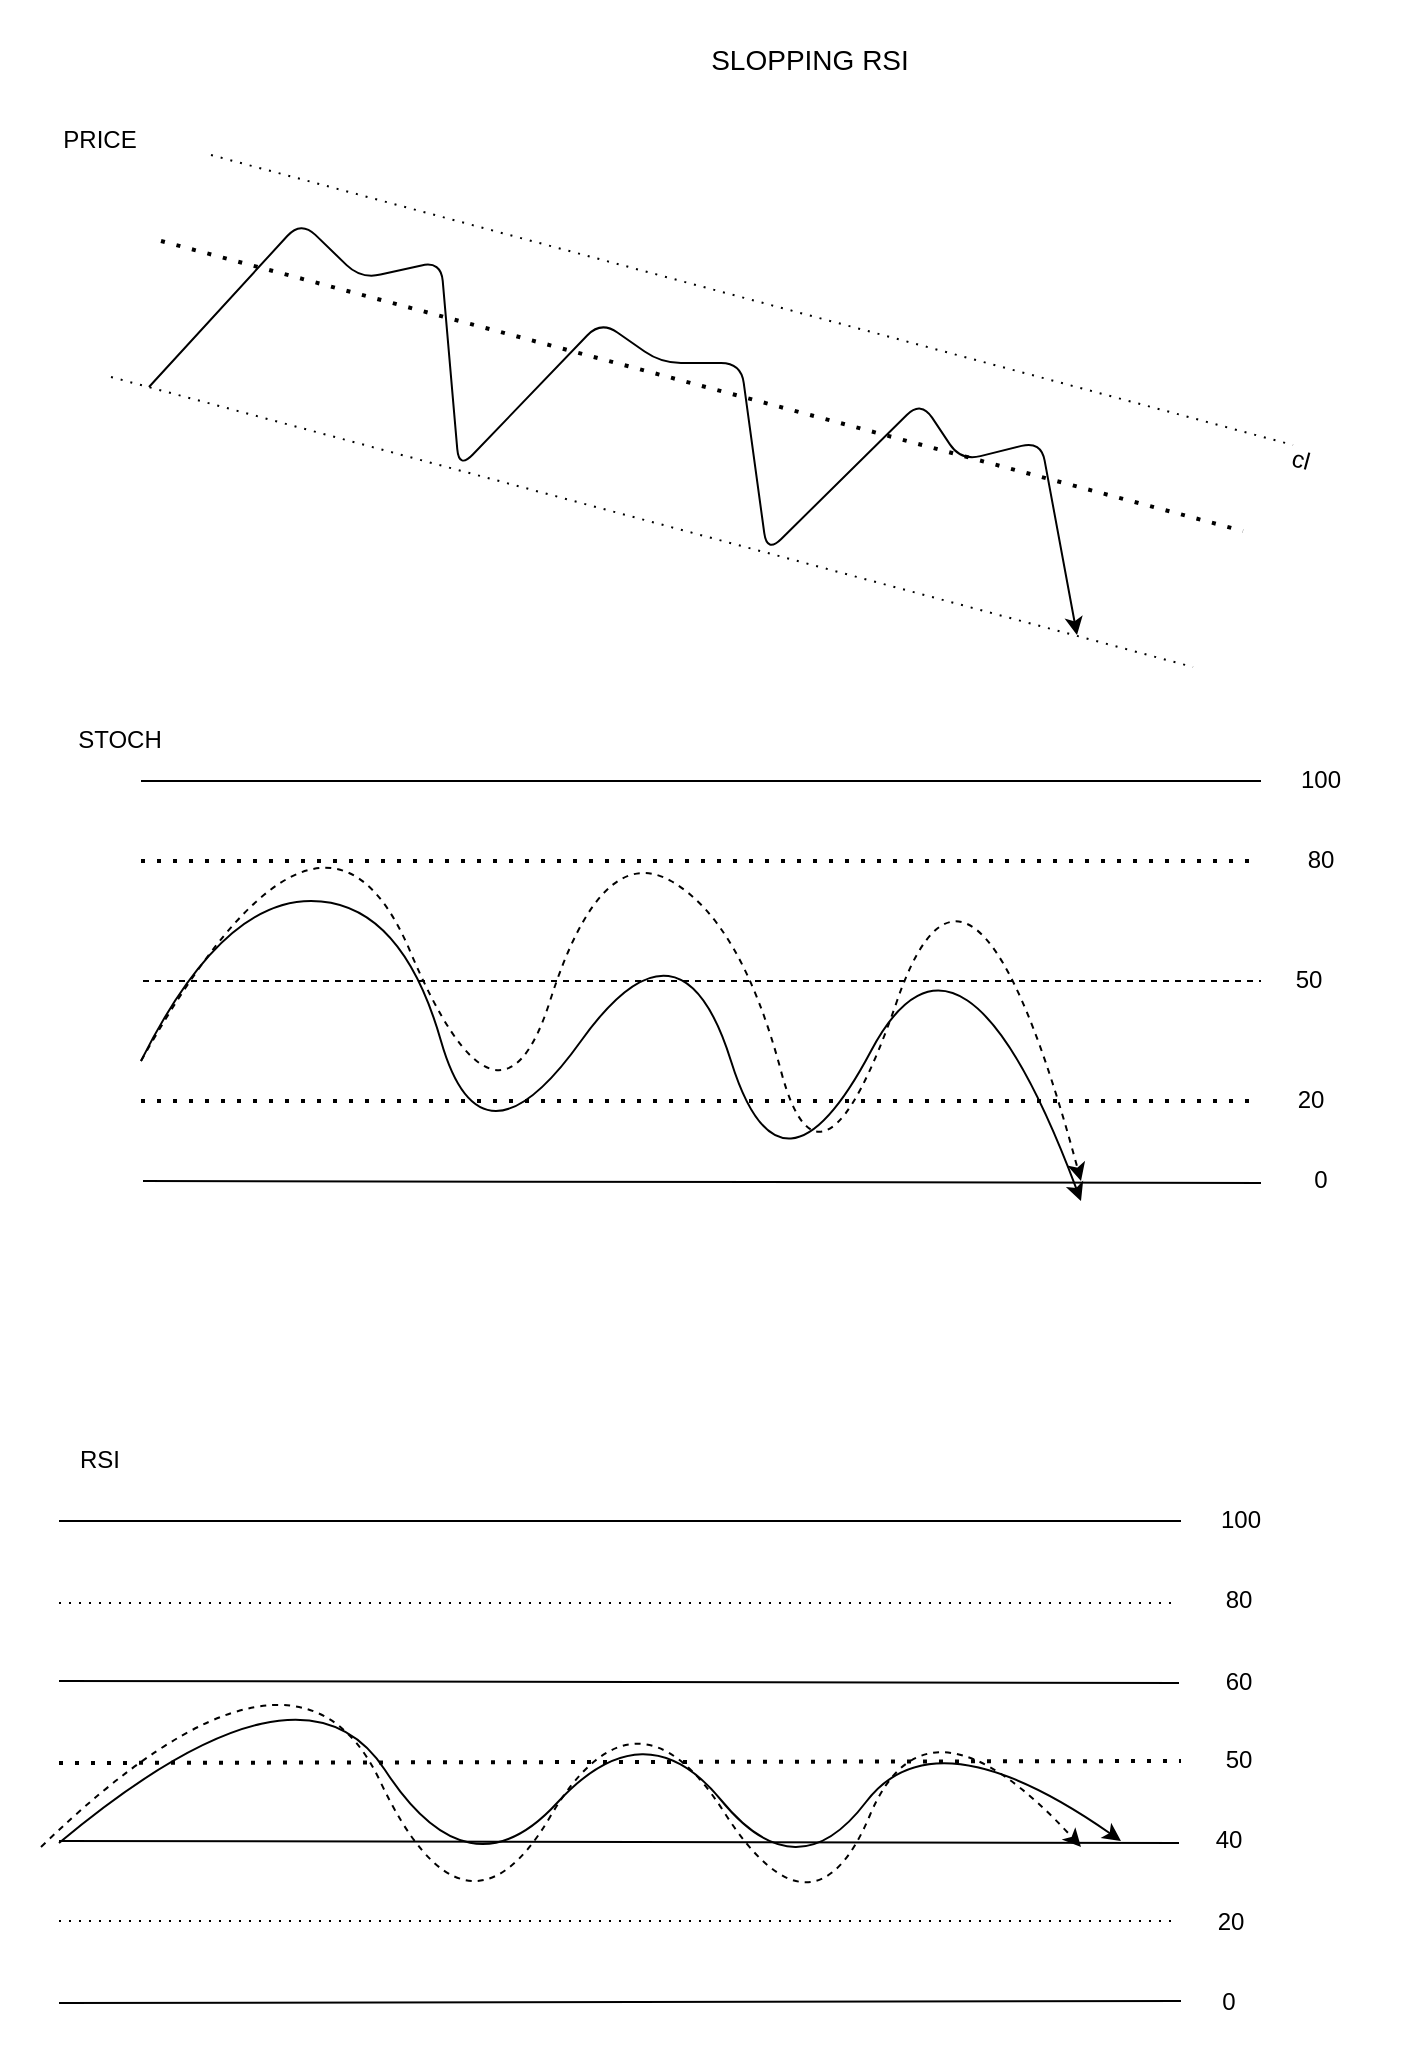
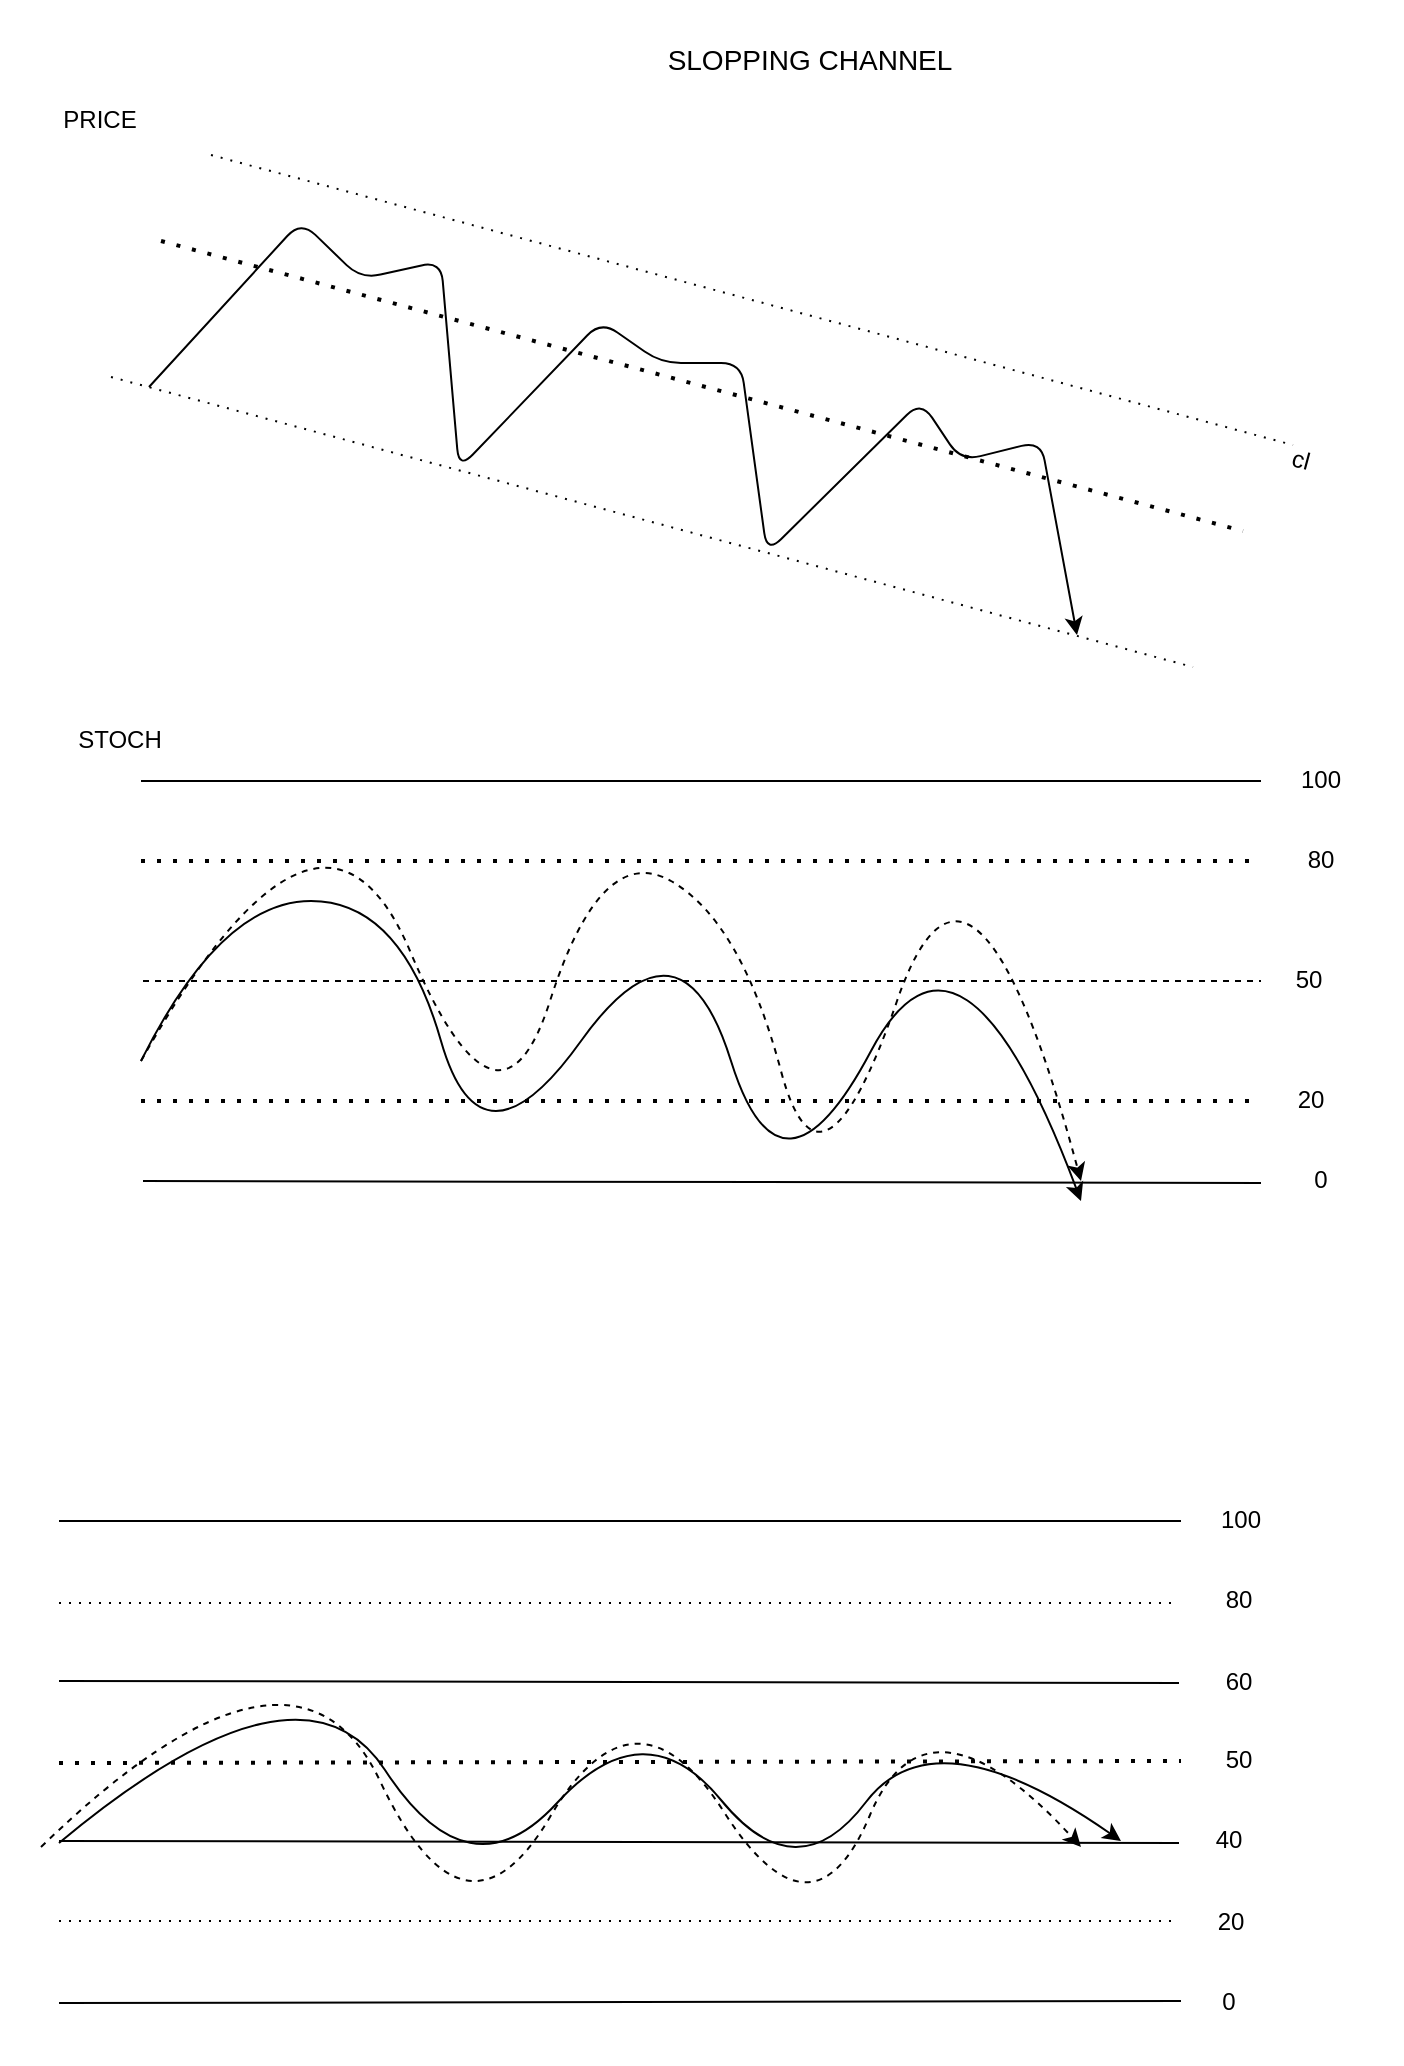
(811, 61) -> (811, 61)
(101, 141) -> (101, 121)
(101, 1461) -> none
